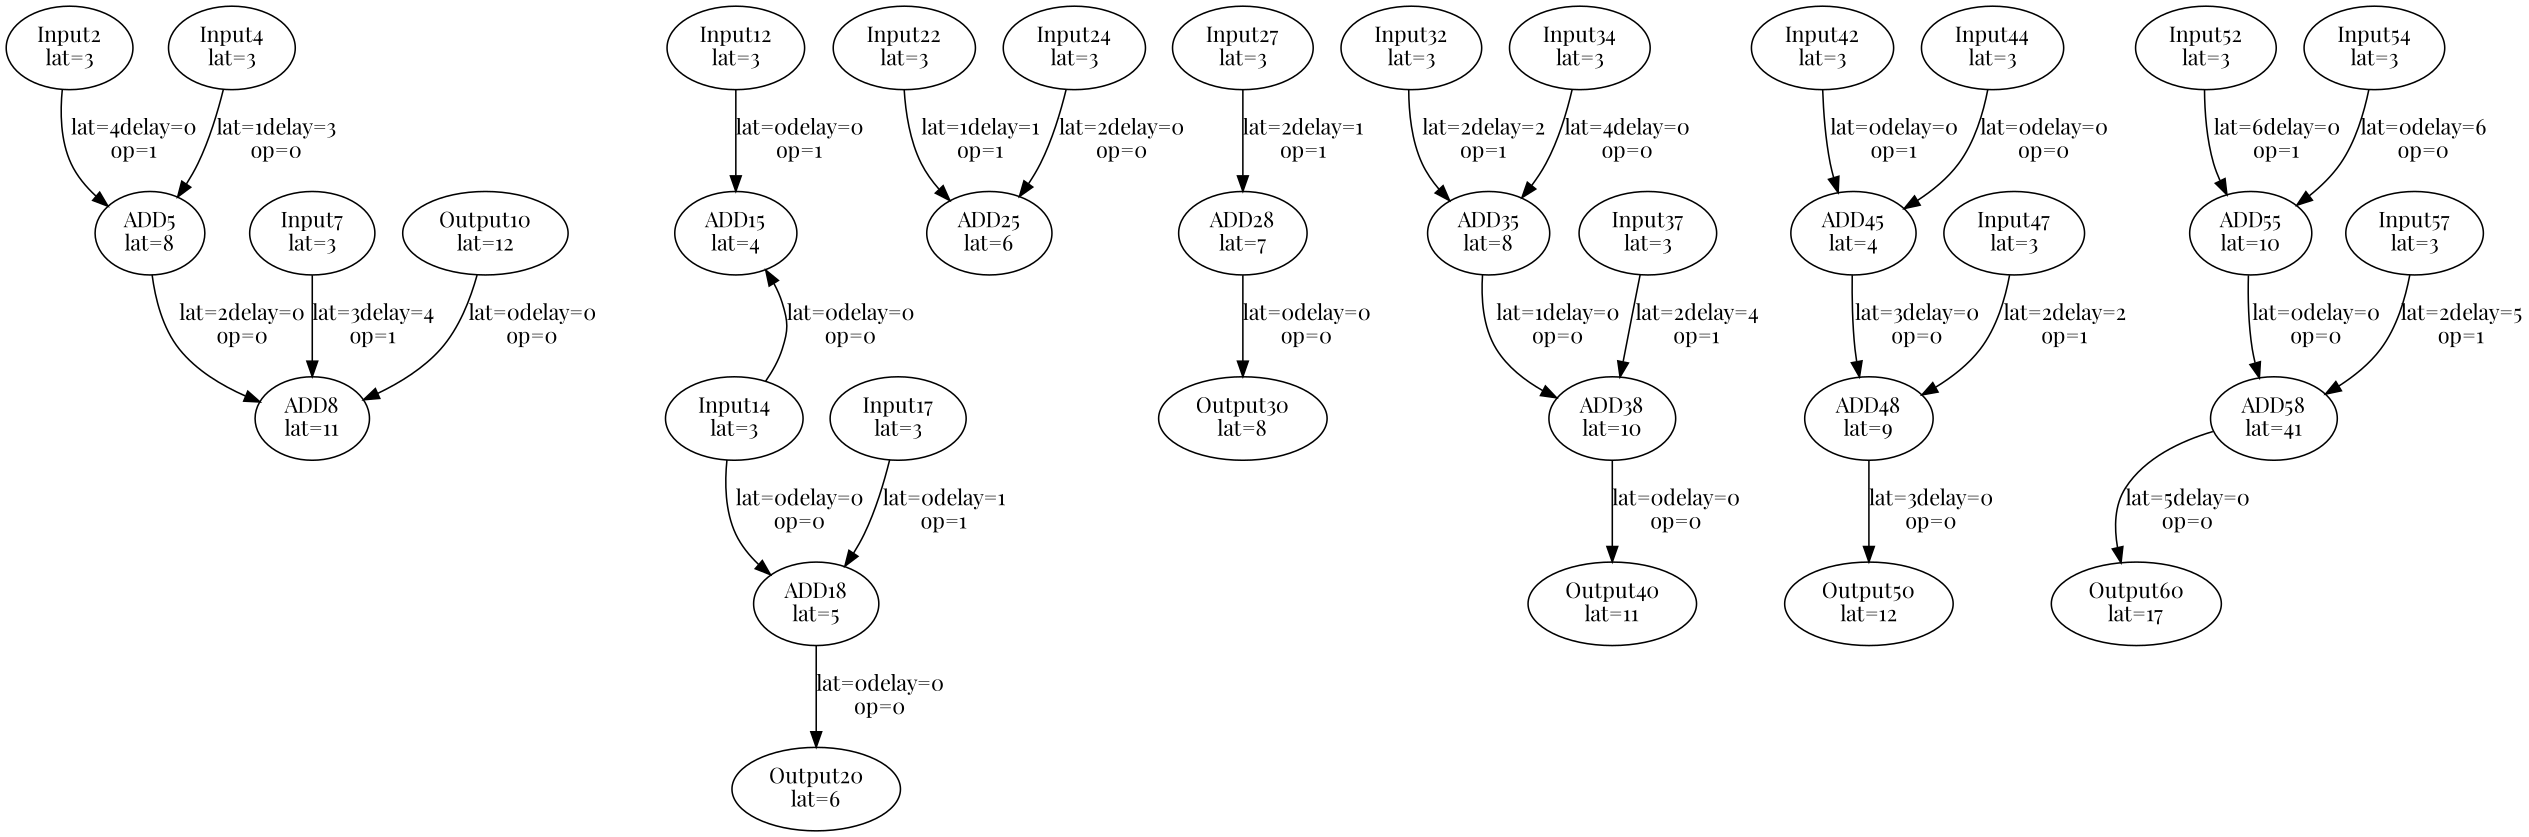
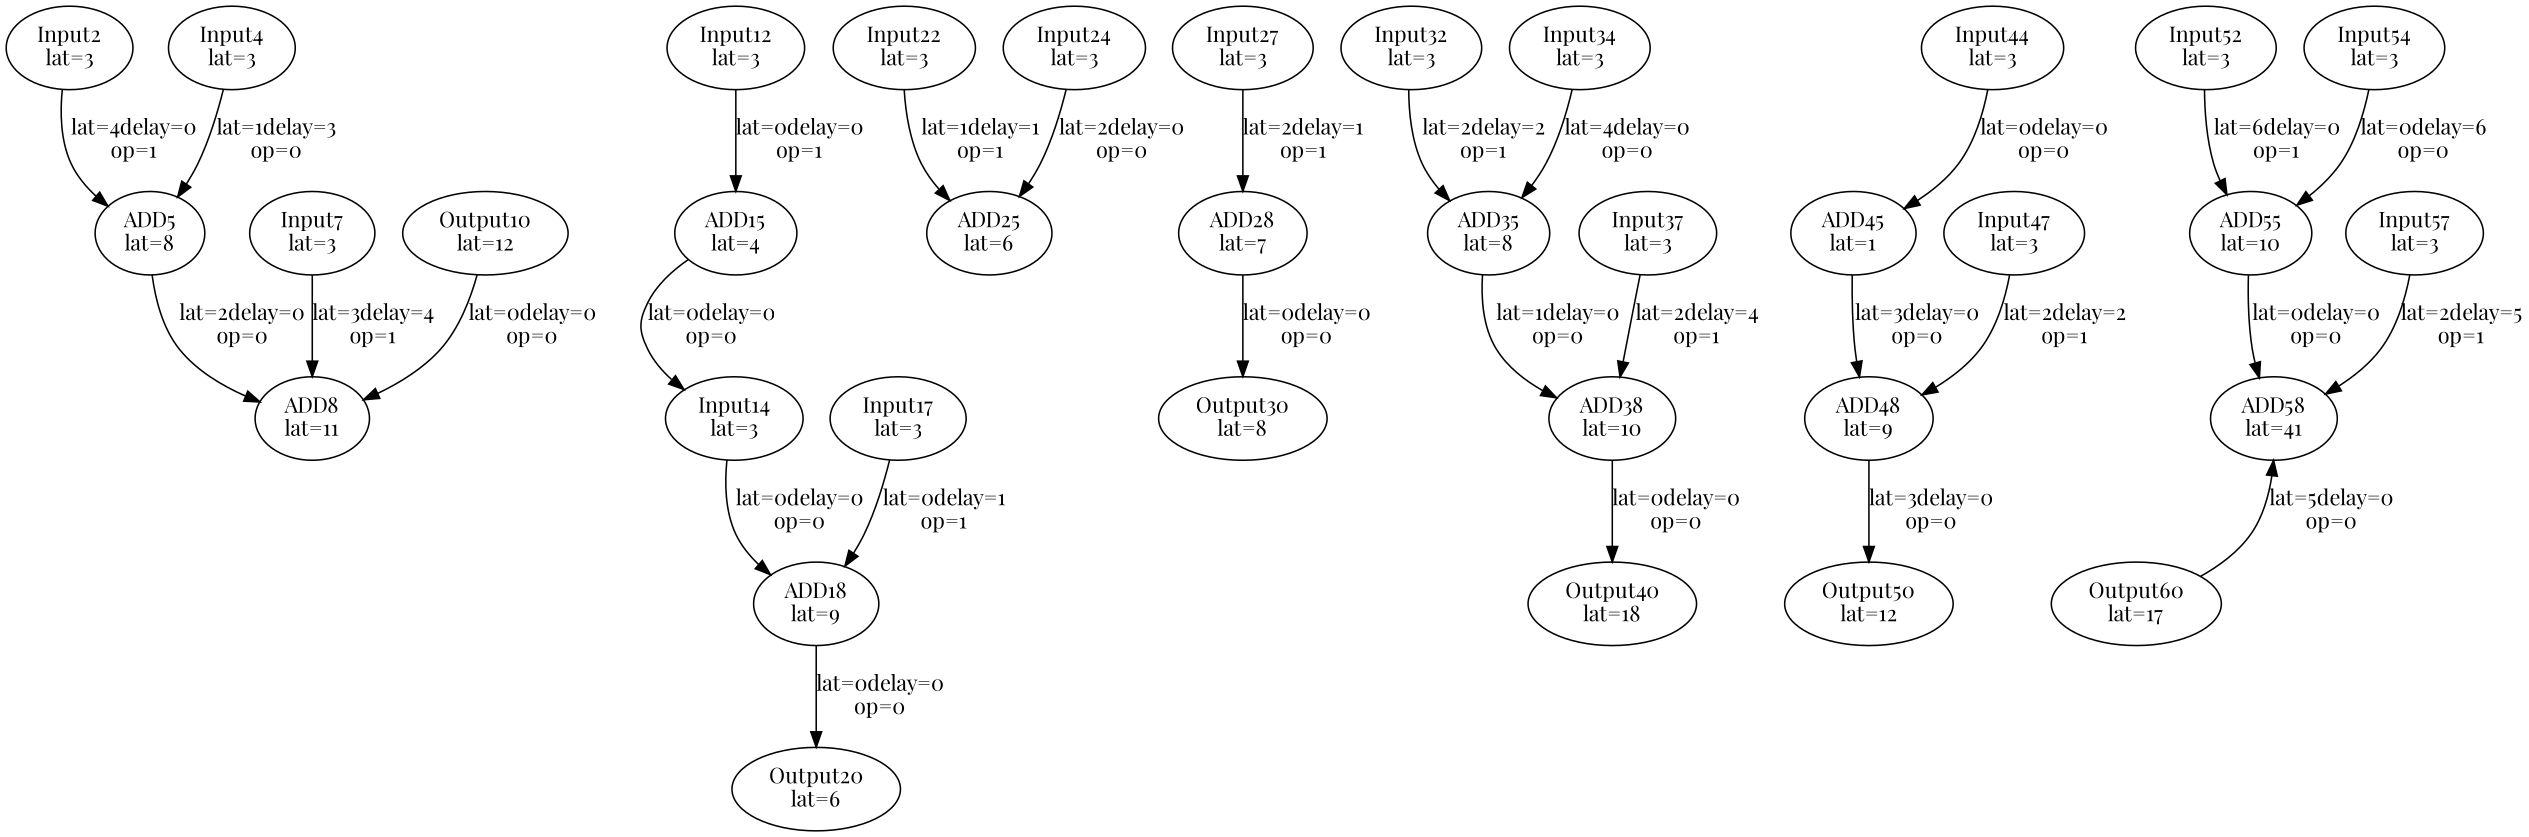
(1823, 48) -> none
(1853, 233) -> (1853, 233)
(786, 333) -> (643, 316)
(2140, 471) -> (2250, 535)
(816, 604) -> (816, 604)
(1612, 604) -> (1612, 604)
